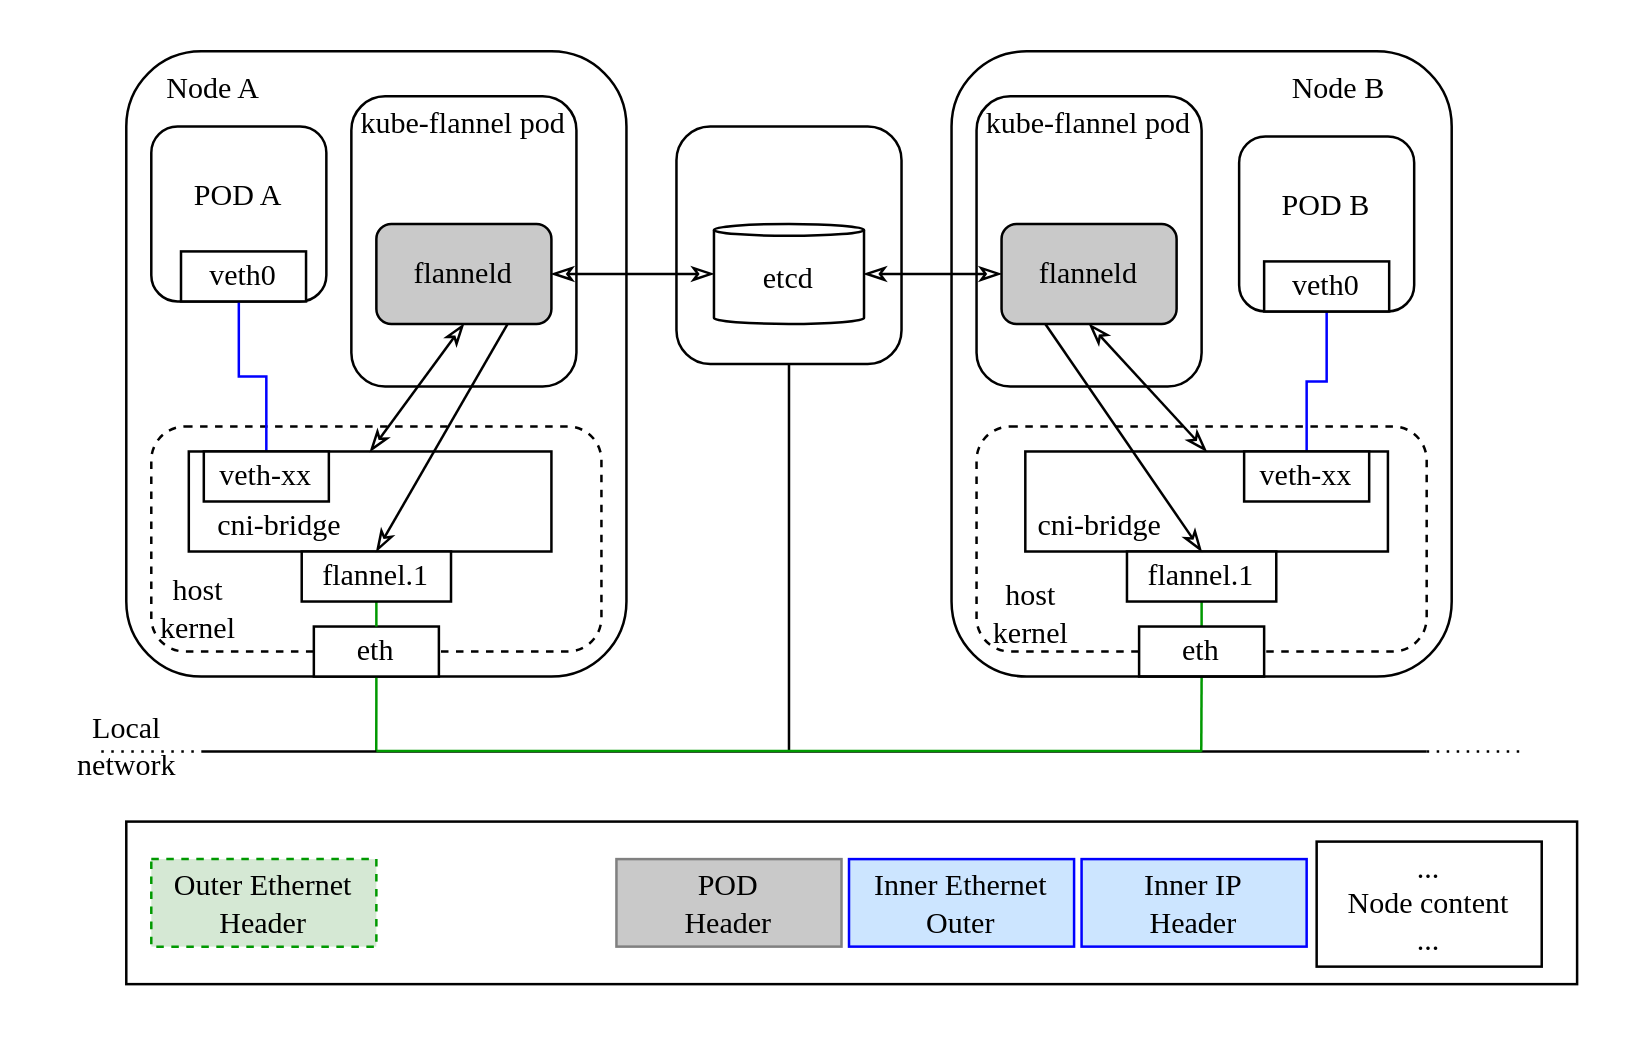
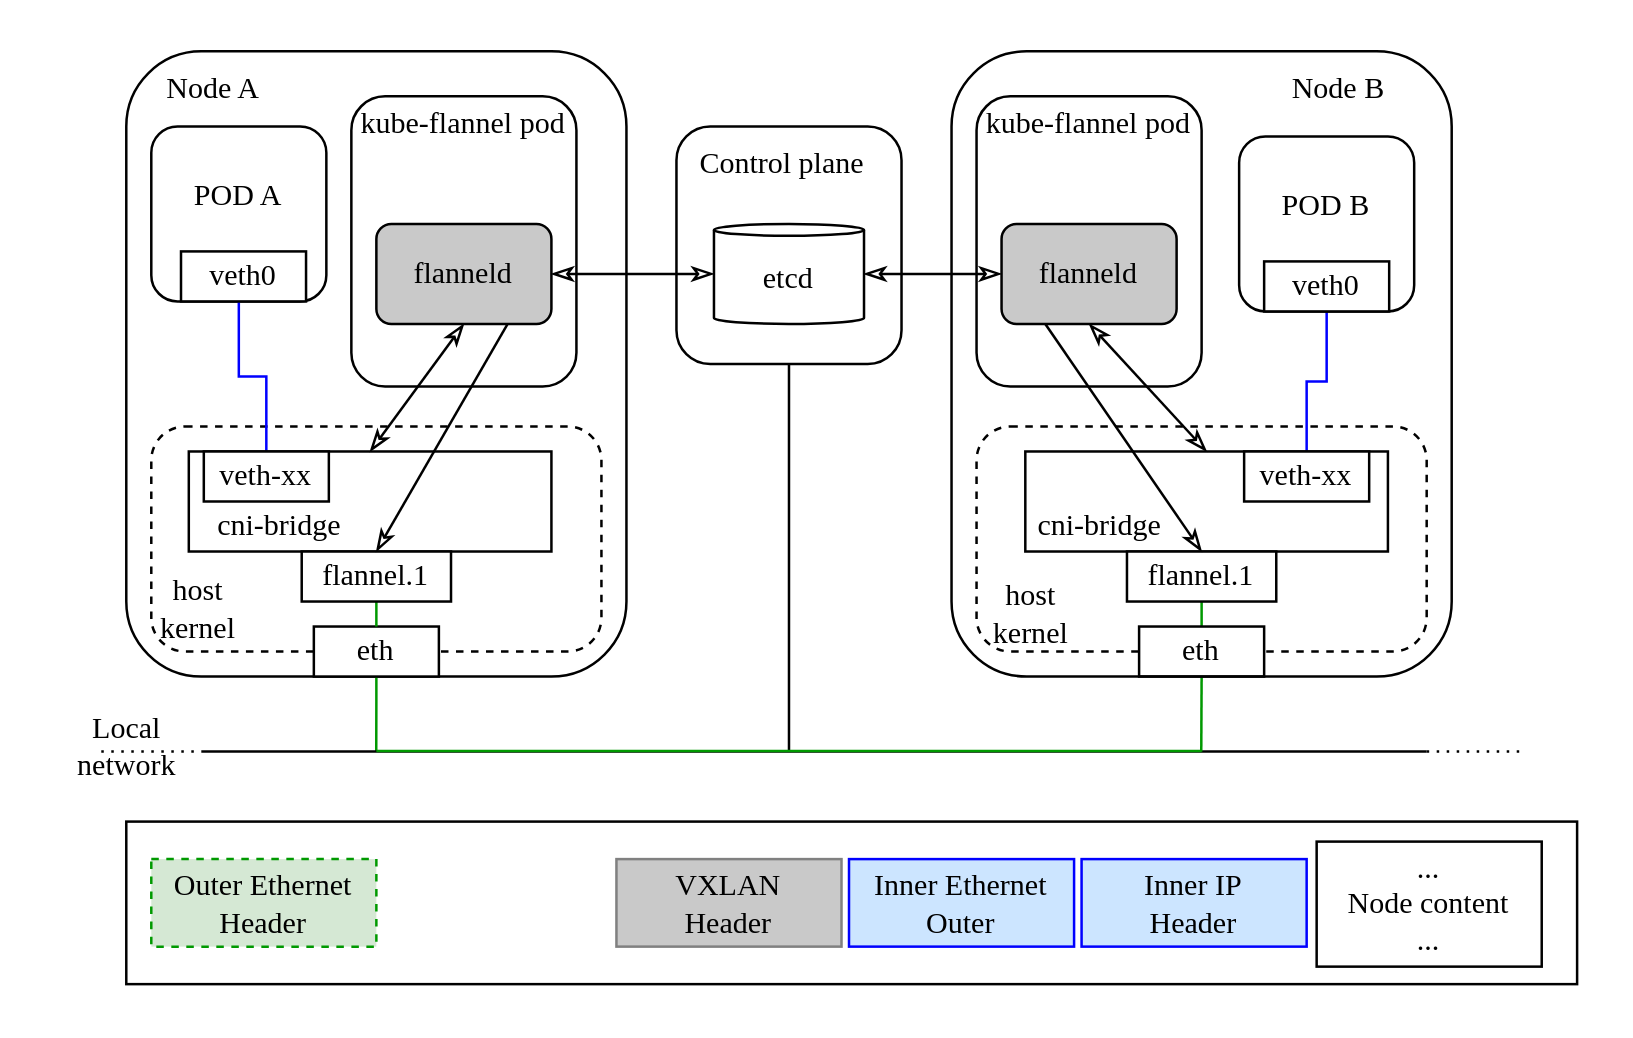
none -> (783, 164)
(729, 904) -> (729, 904)
